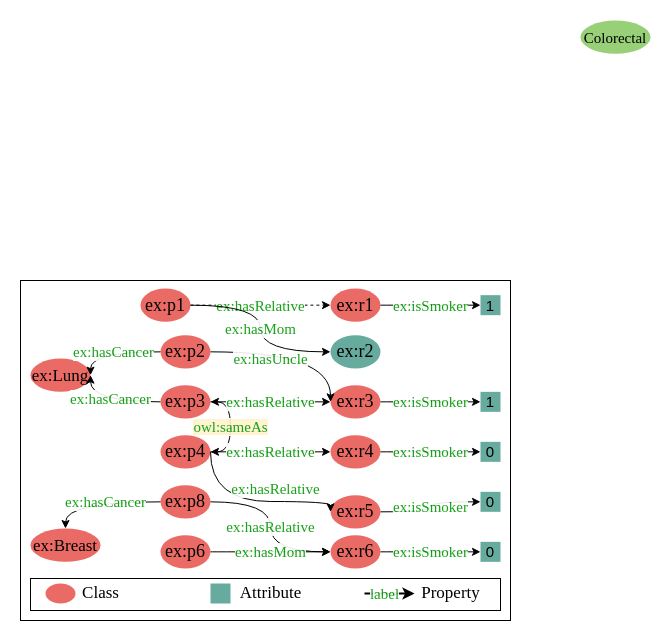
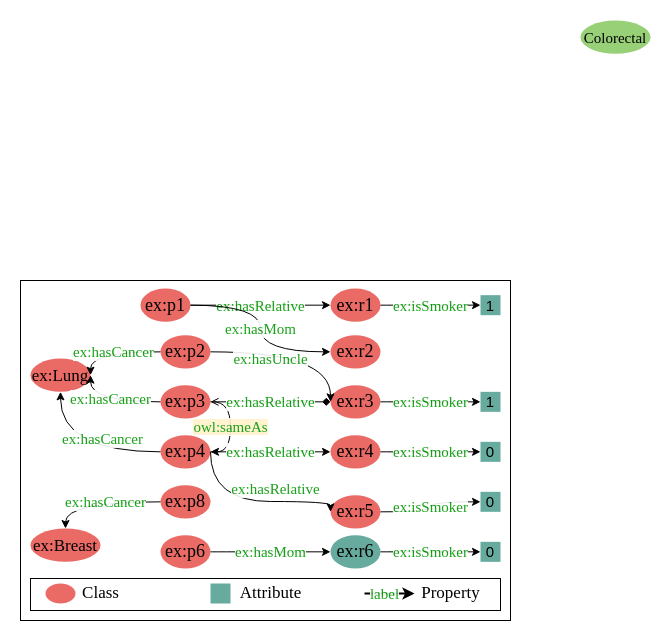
(314, 305) -> (314, 305)
(356, 352) -> (356, 352)
(322, 402) -> (321, 402)
(225, 405) -> (223, 405)
none -> (73, 429)
(254, 508) -> none
(356, 552) -> (356, 552)
